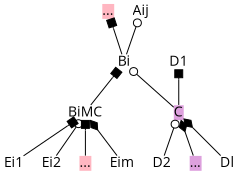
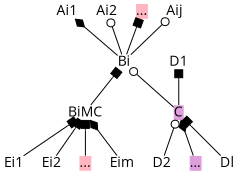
none -> (68, 11)
none -> (107, 11)
(66, 141) -> (66, 142)
(207, 142) -> (206, 141)
